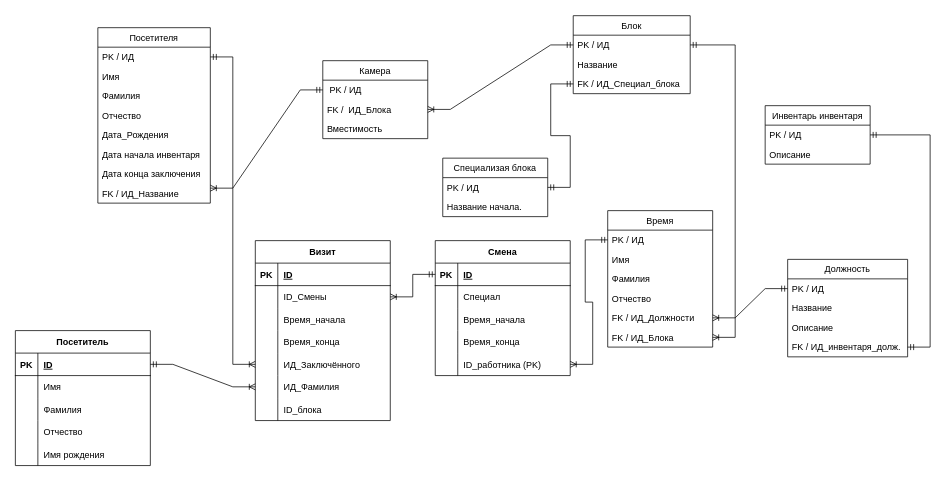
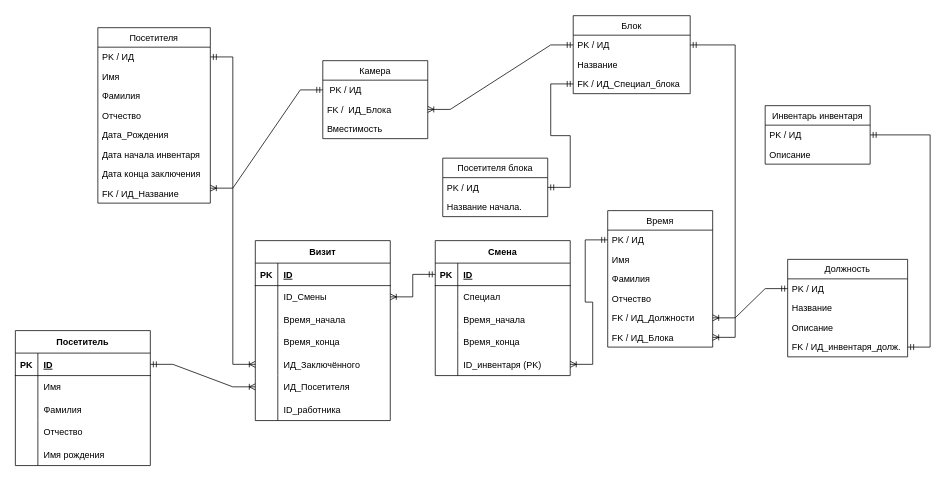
(495, 168) -> (495, 168)
(505, 365) -> (505, 365)
(309, 387) -> (316, 387)
(304, 410) -> (314, 410)
